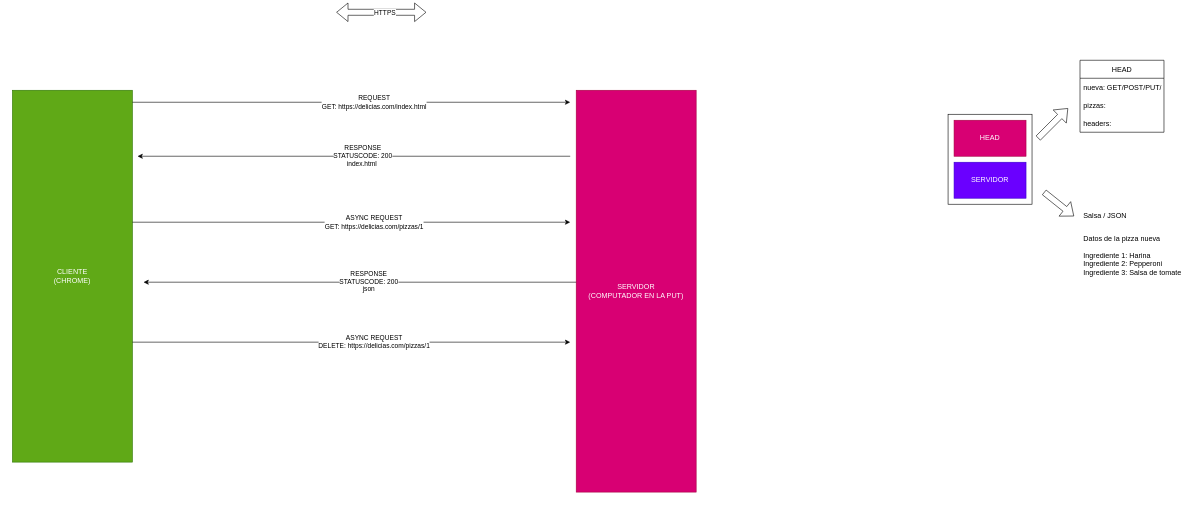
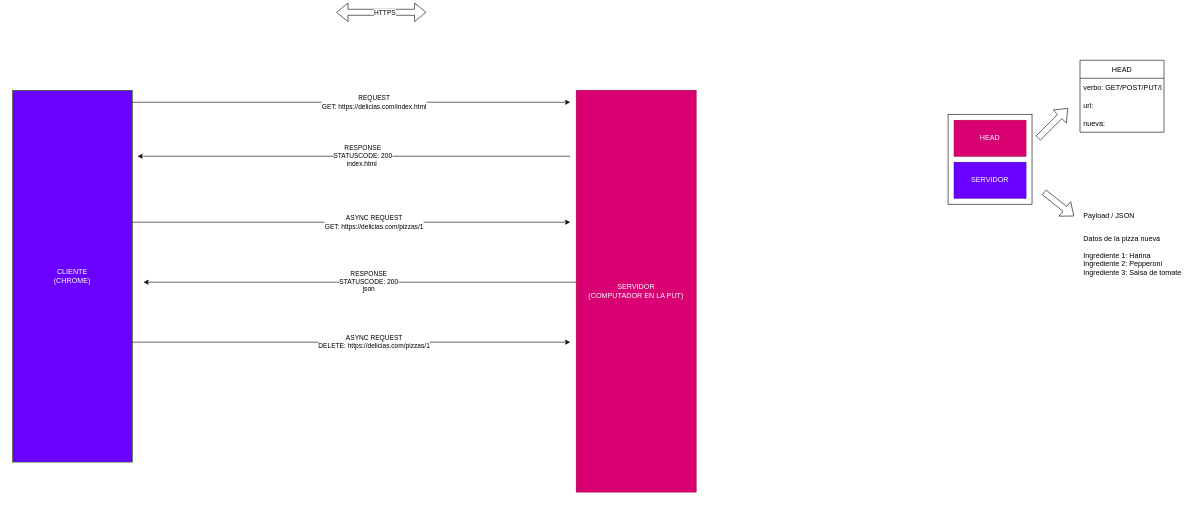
(1134, 88) -> (1134, 88)
(1096, 106) -> (1090, 106)
(1099, 124) -> (1095, 124)
(1105, 215) -> (1109, 215)
(72, 276) -> (72, 276)
